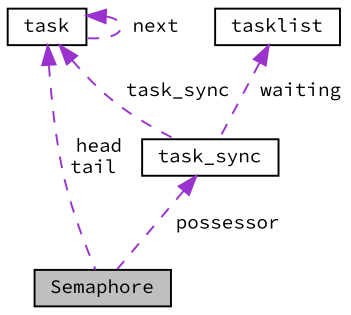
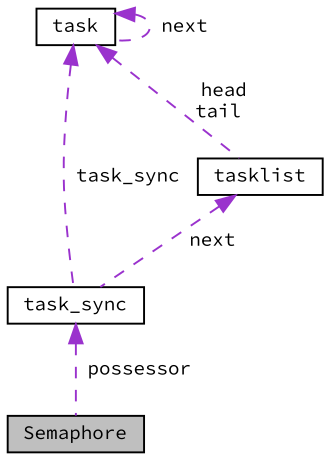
(296, 91) -> (207, 241)
(62, 170) -> (176, 108)
